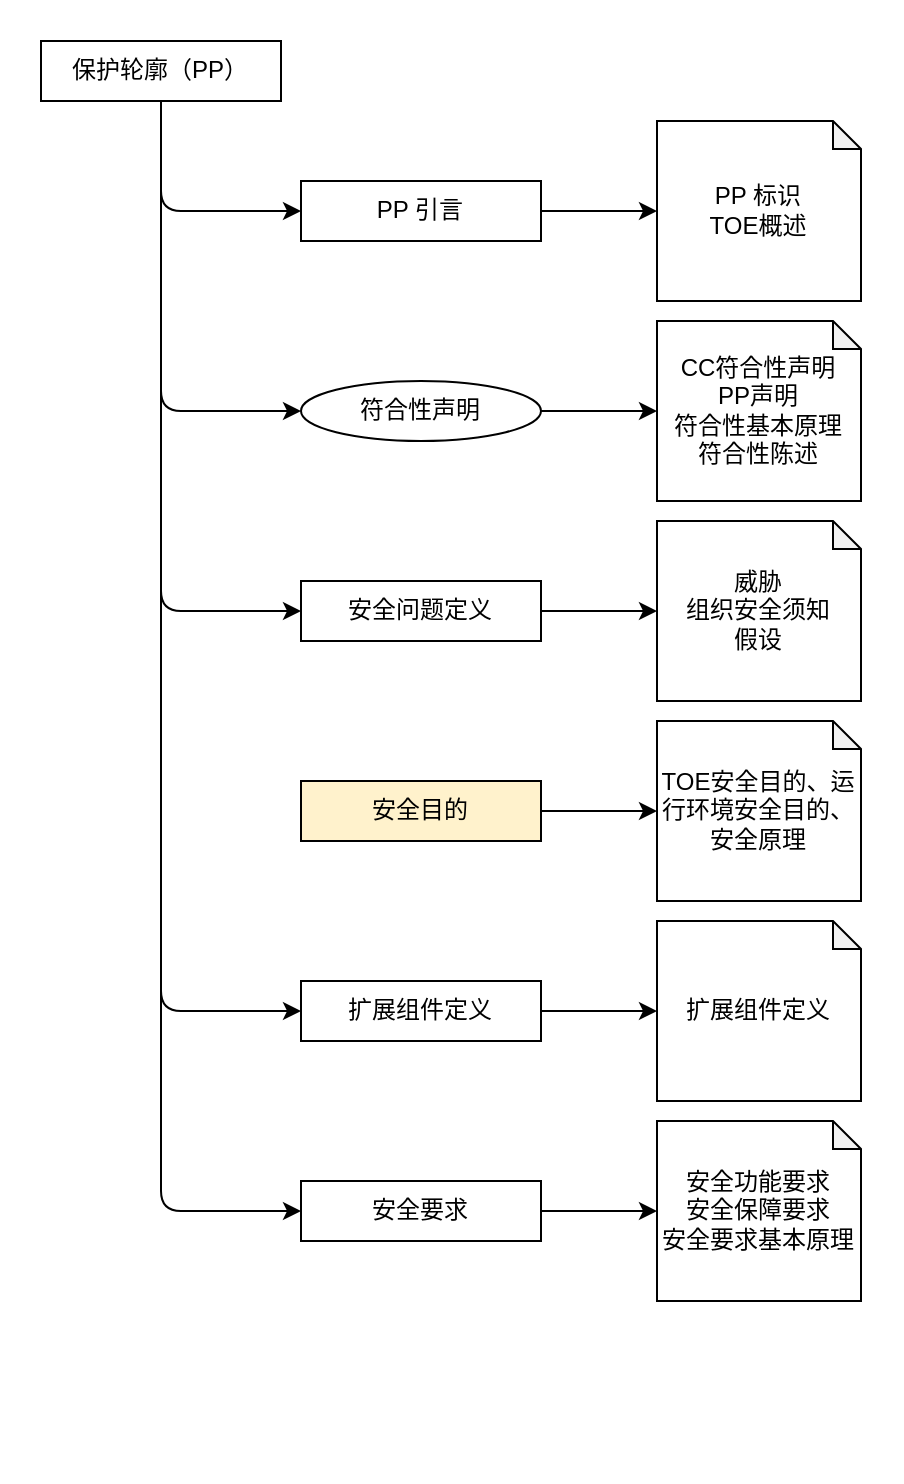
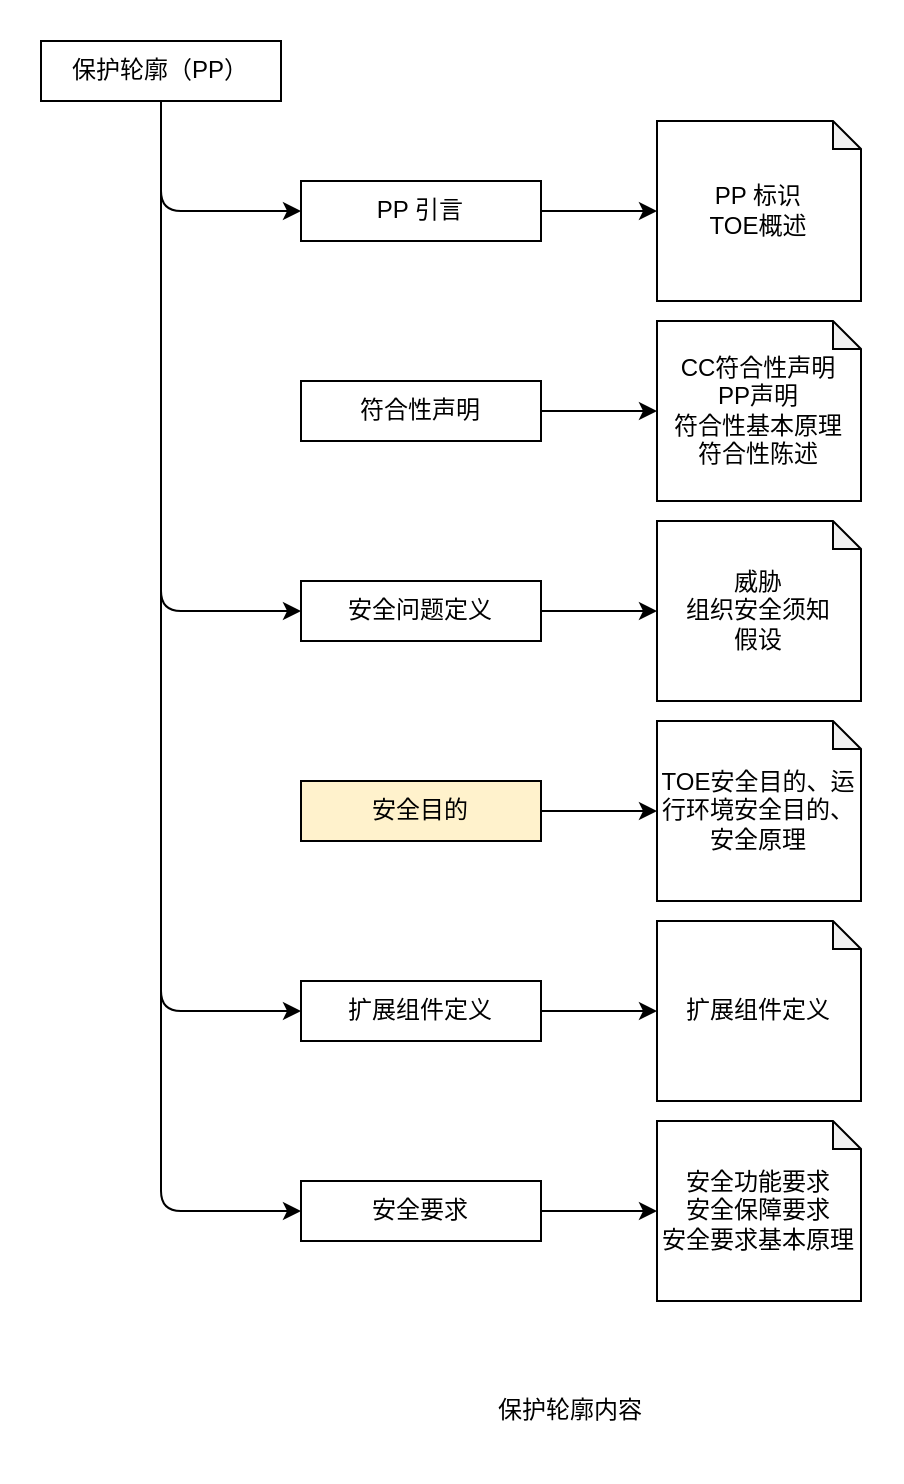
(227, 411) -> none
(421, 411) -> (421, 411)
none -> (571, 1411)
